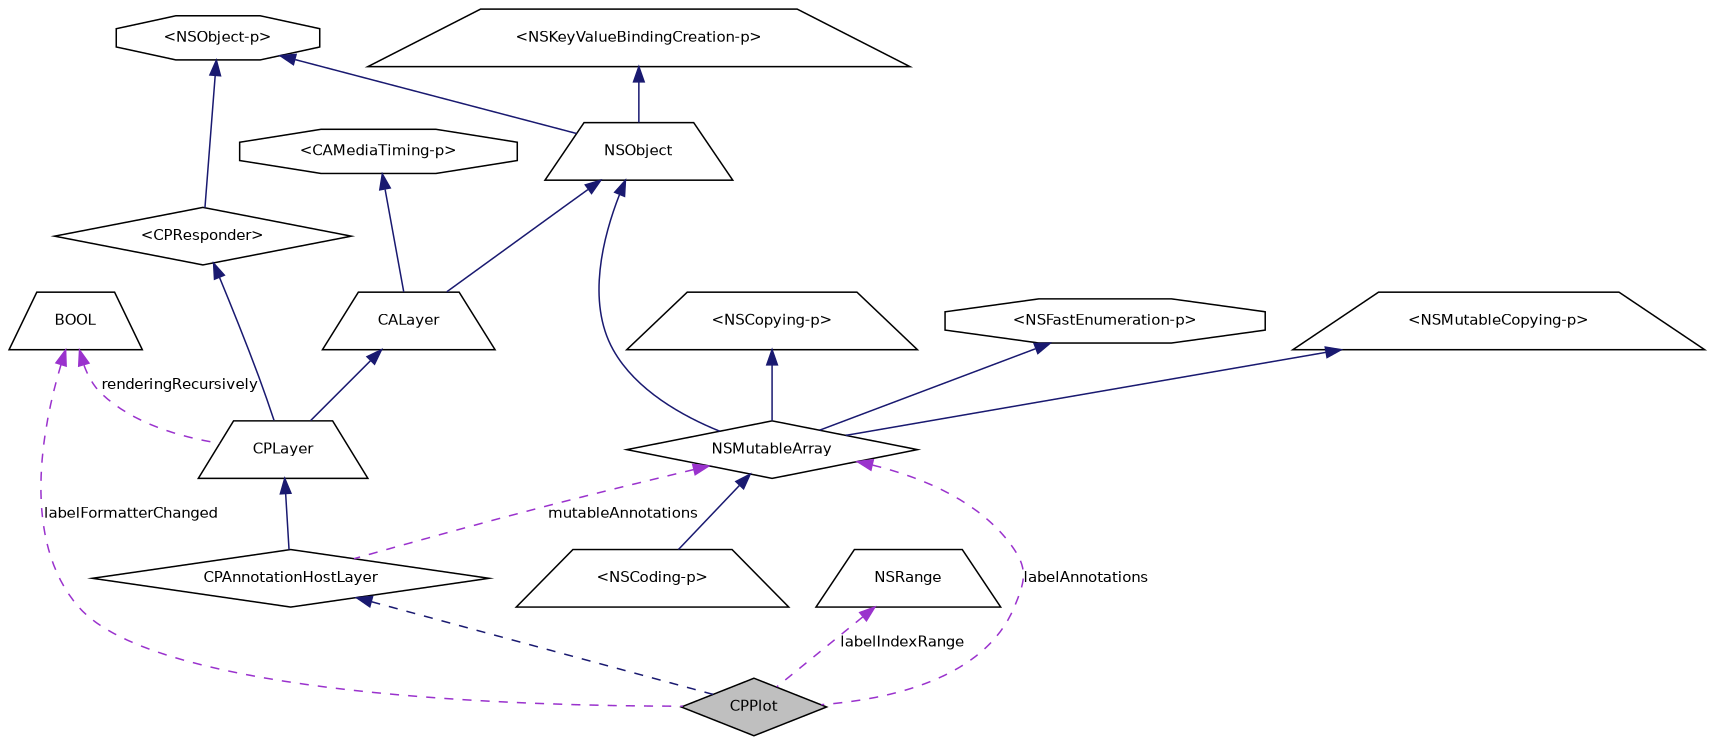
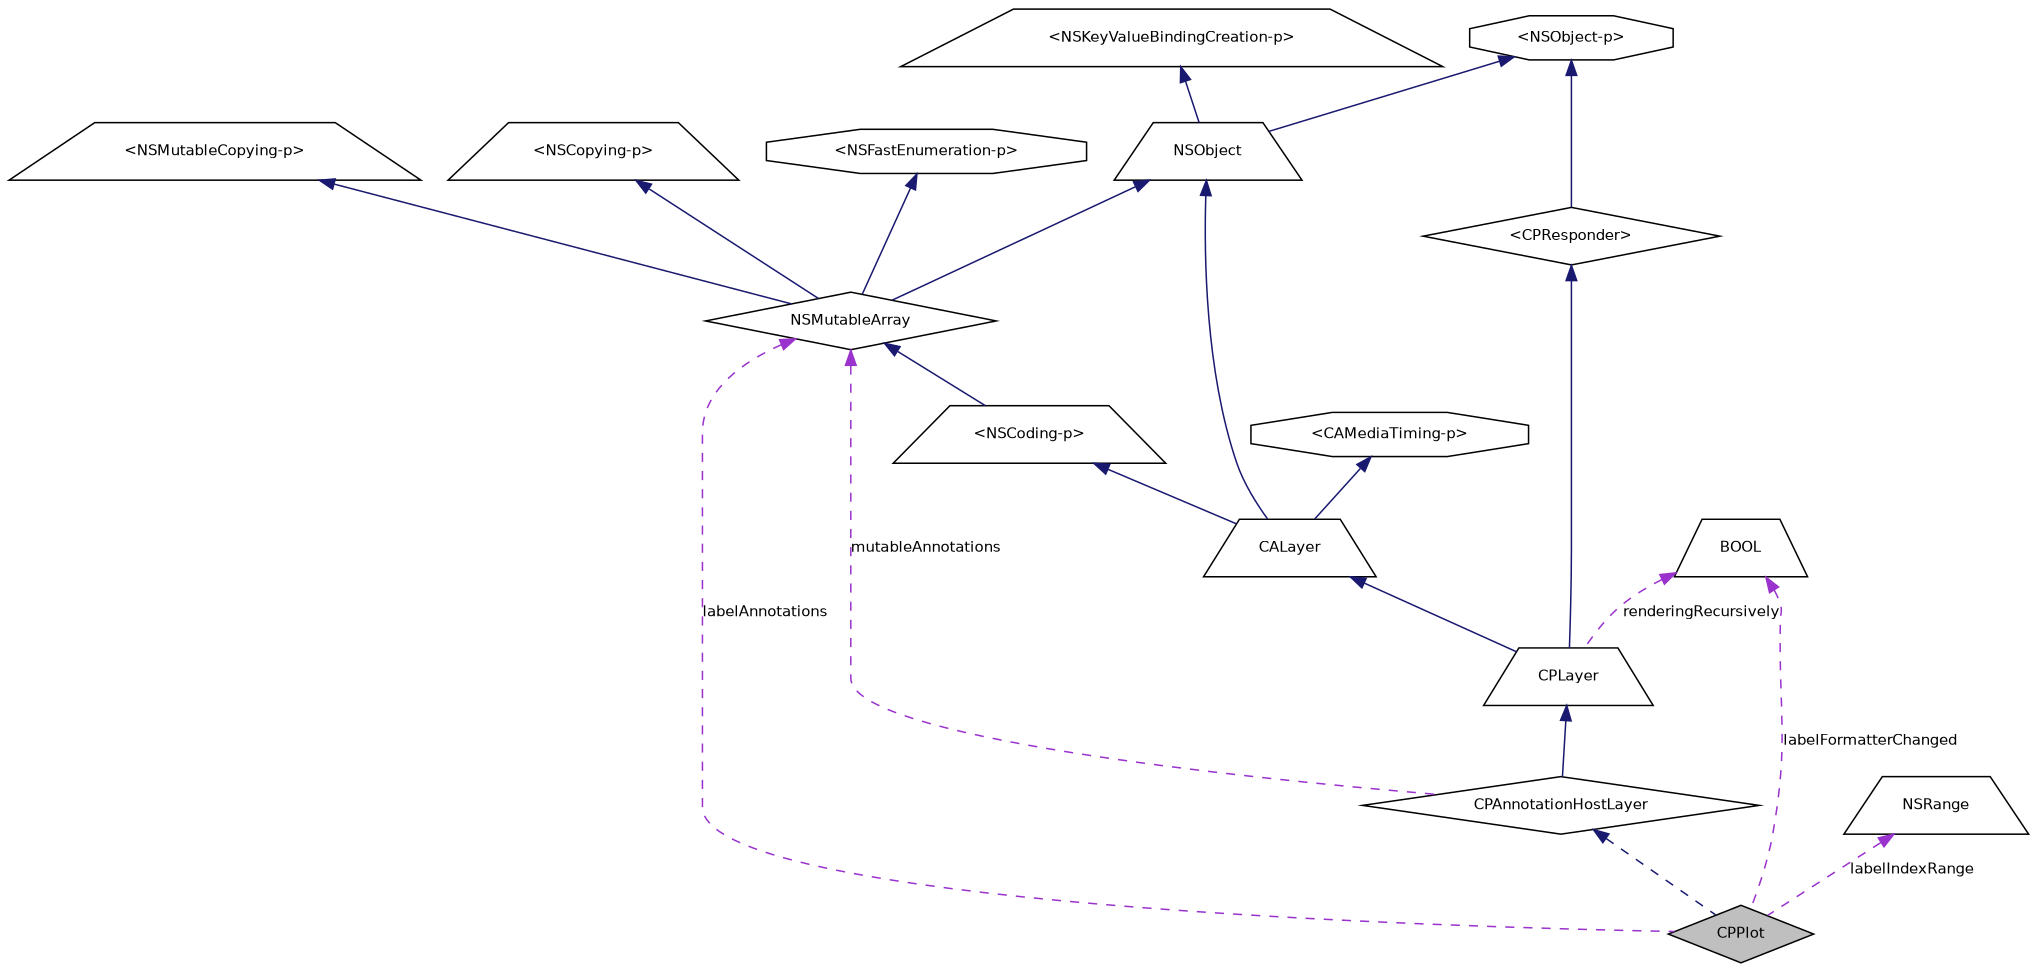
none -> (1172, 497)
